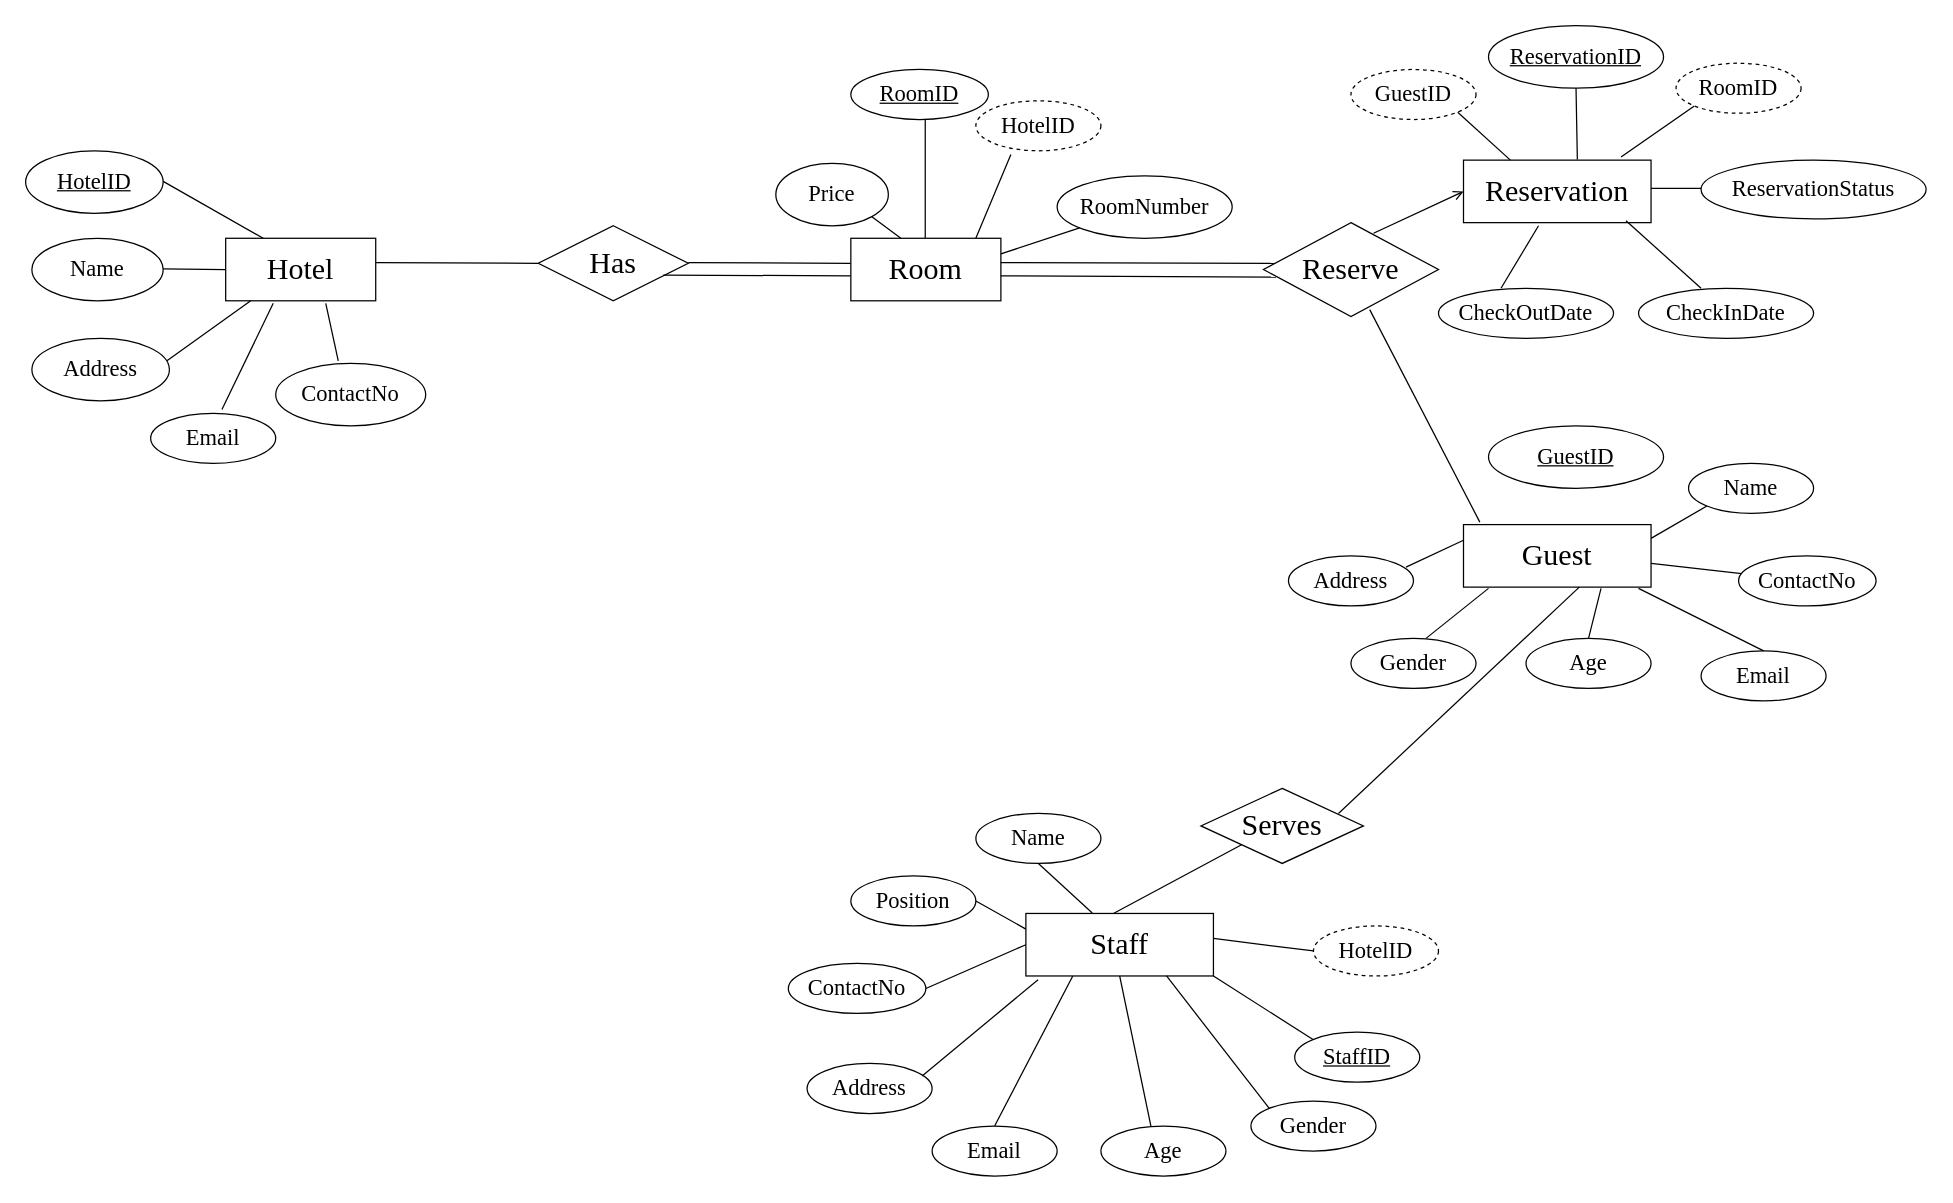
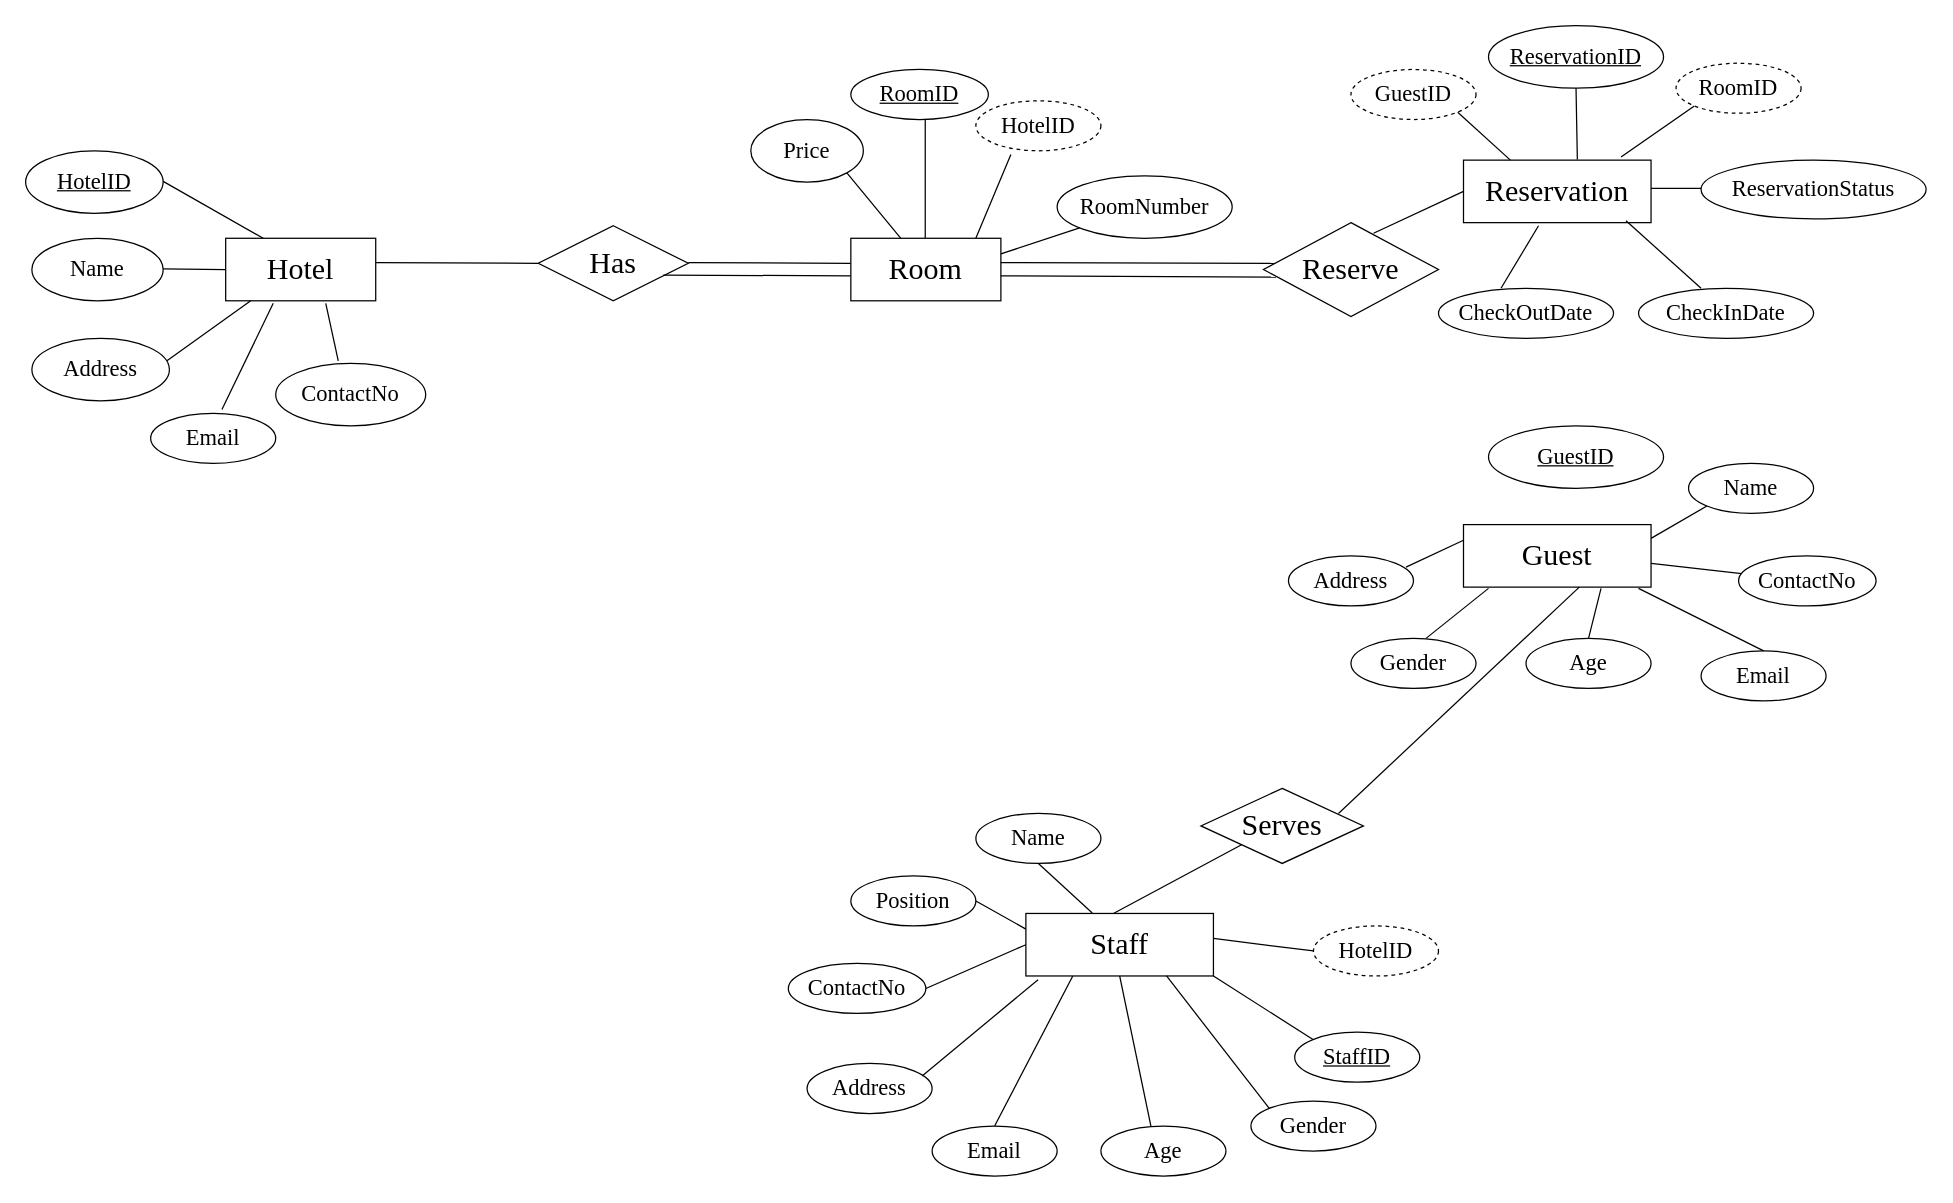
(832, 194) -> (807, 151)
(1458, 194) -> (1459, 193)
(1424, 415) -> none
